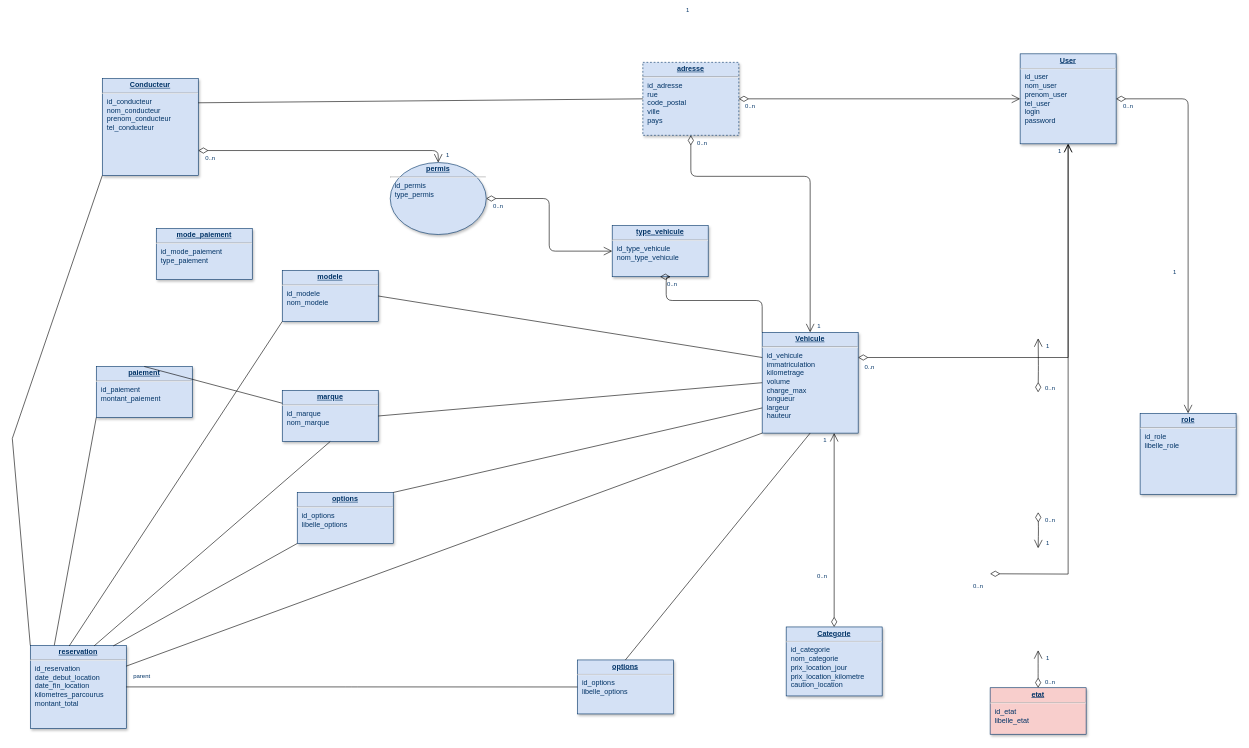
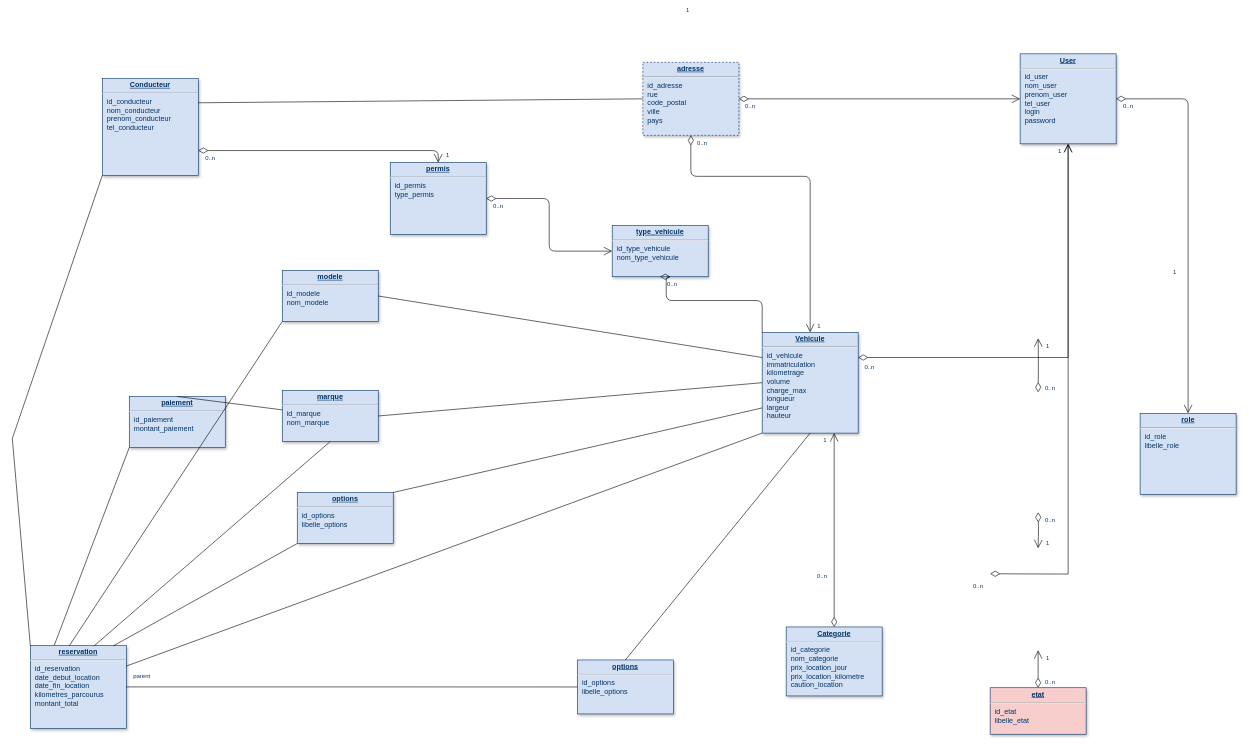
(438, 198) -> (438, 198)
(204, 254) -> none
(144, 392) -> (177, 422)
